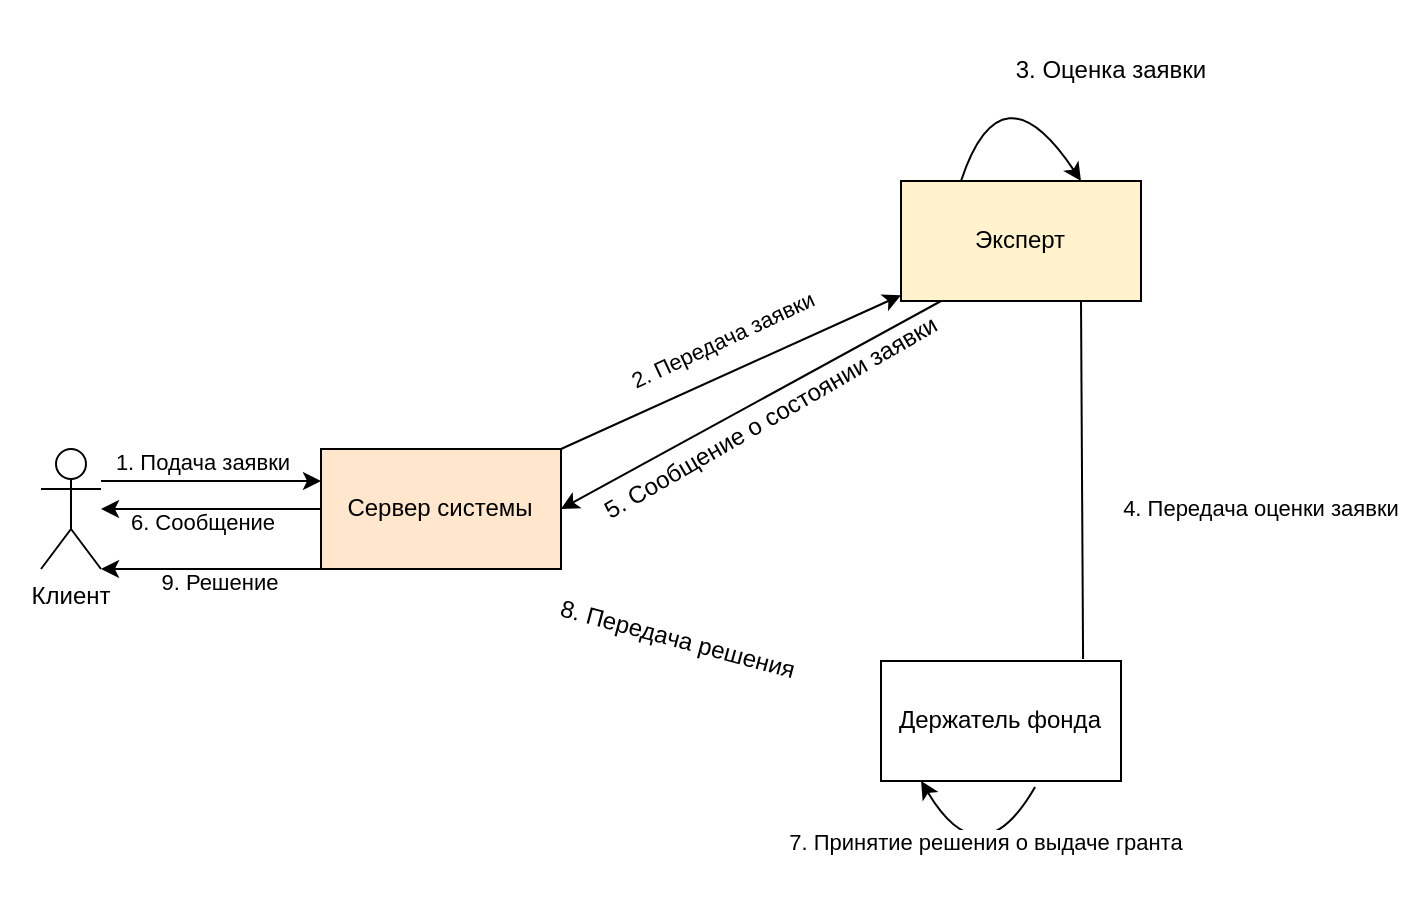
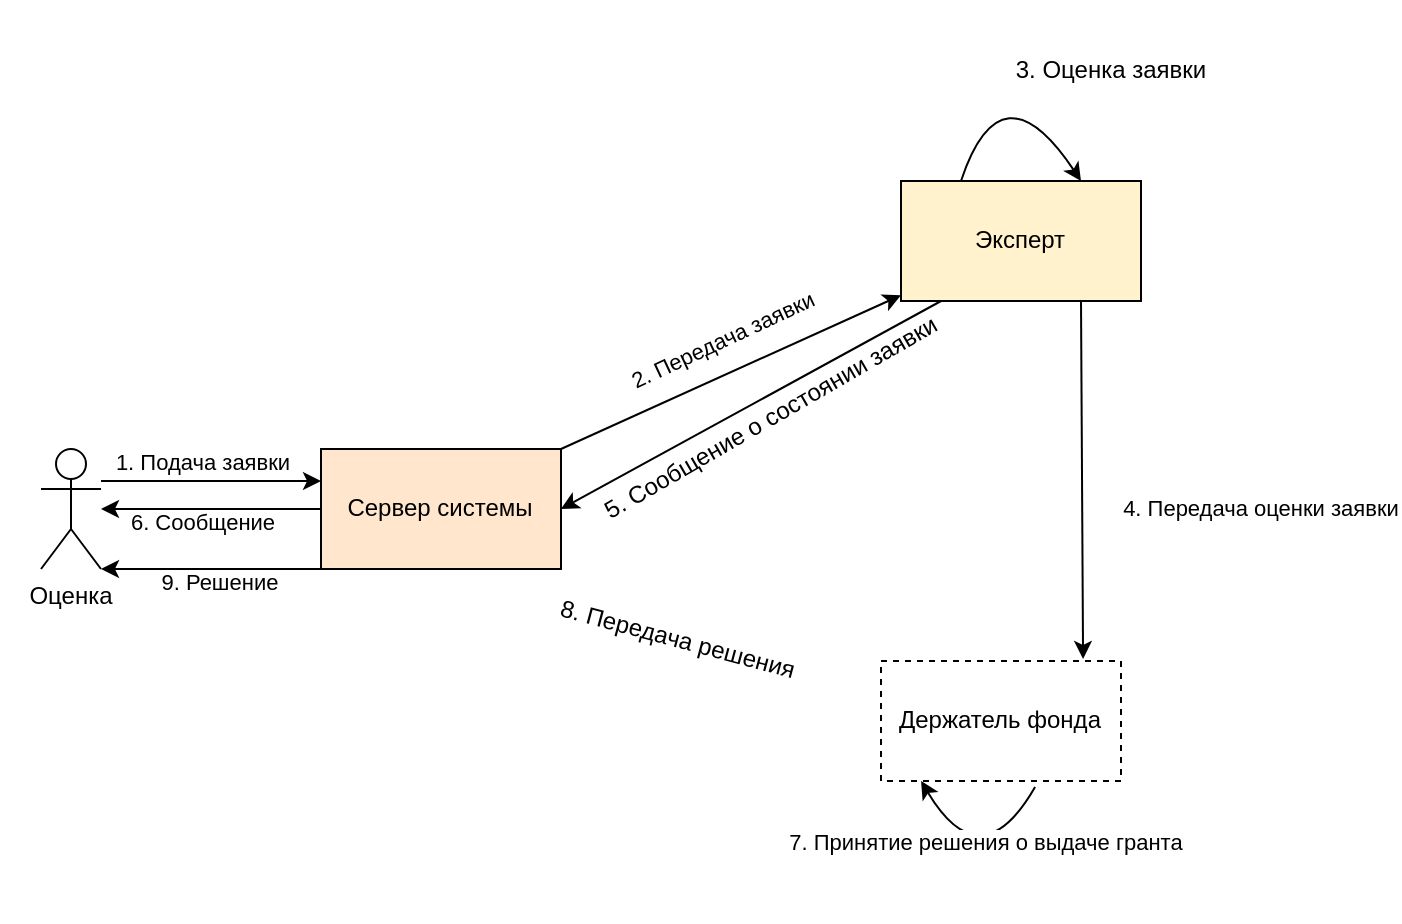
(72, 597) -> (72, 597)
(1083, 650) -> (1083, 644)
(1001, 721) -> (1001, 721)
